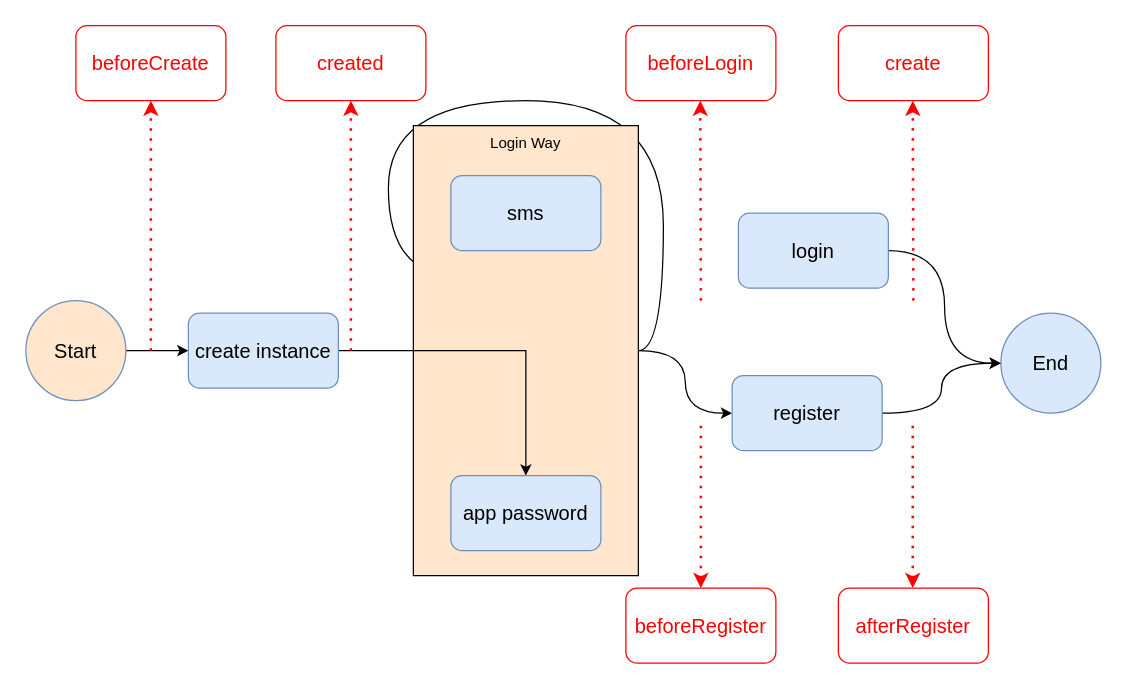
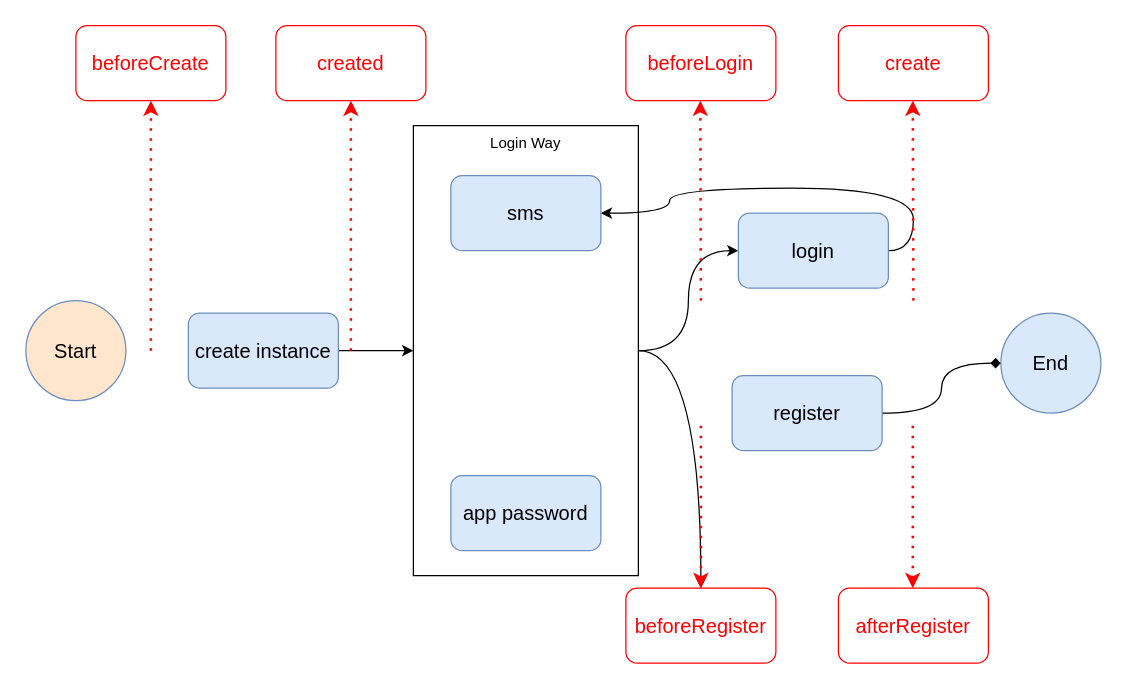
(447, 112) -> (688, 297)
(944, 300) -> (761, 188)
(153, 351) -> none
(522, 351) -> (403, 351)
(526, 351) -> (526, 351)
(993, 363) -> (978, 364)
(685, 385) -> (688, 422)
